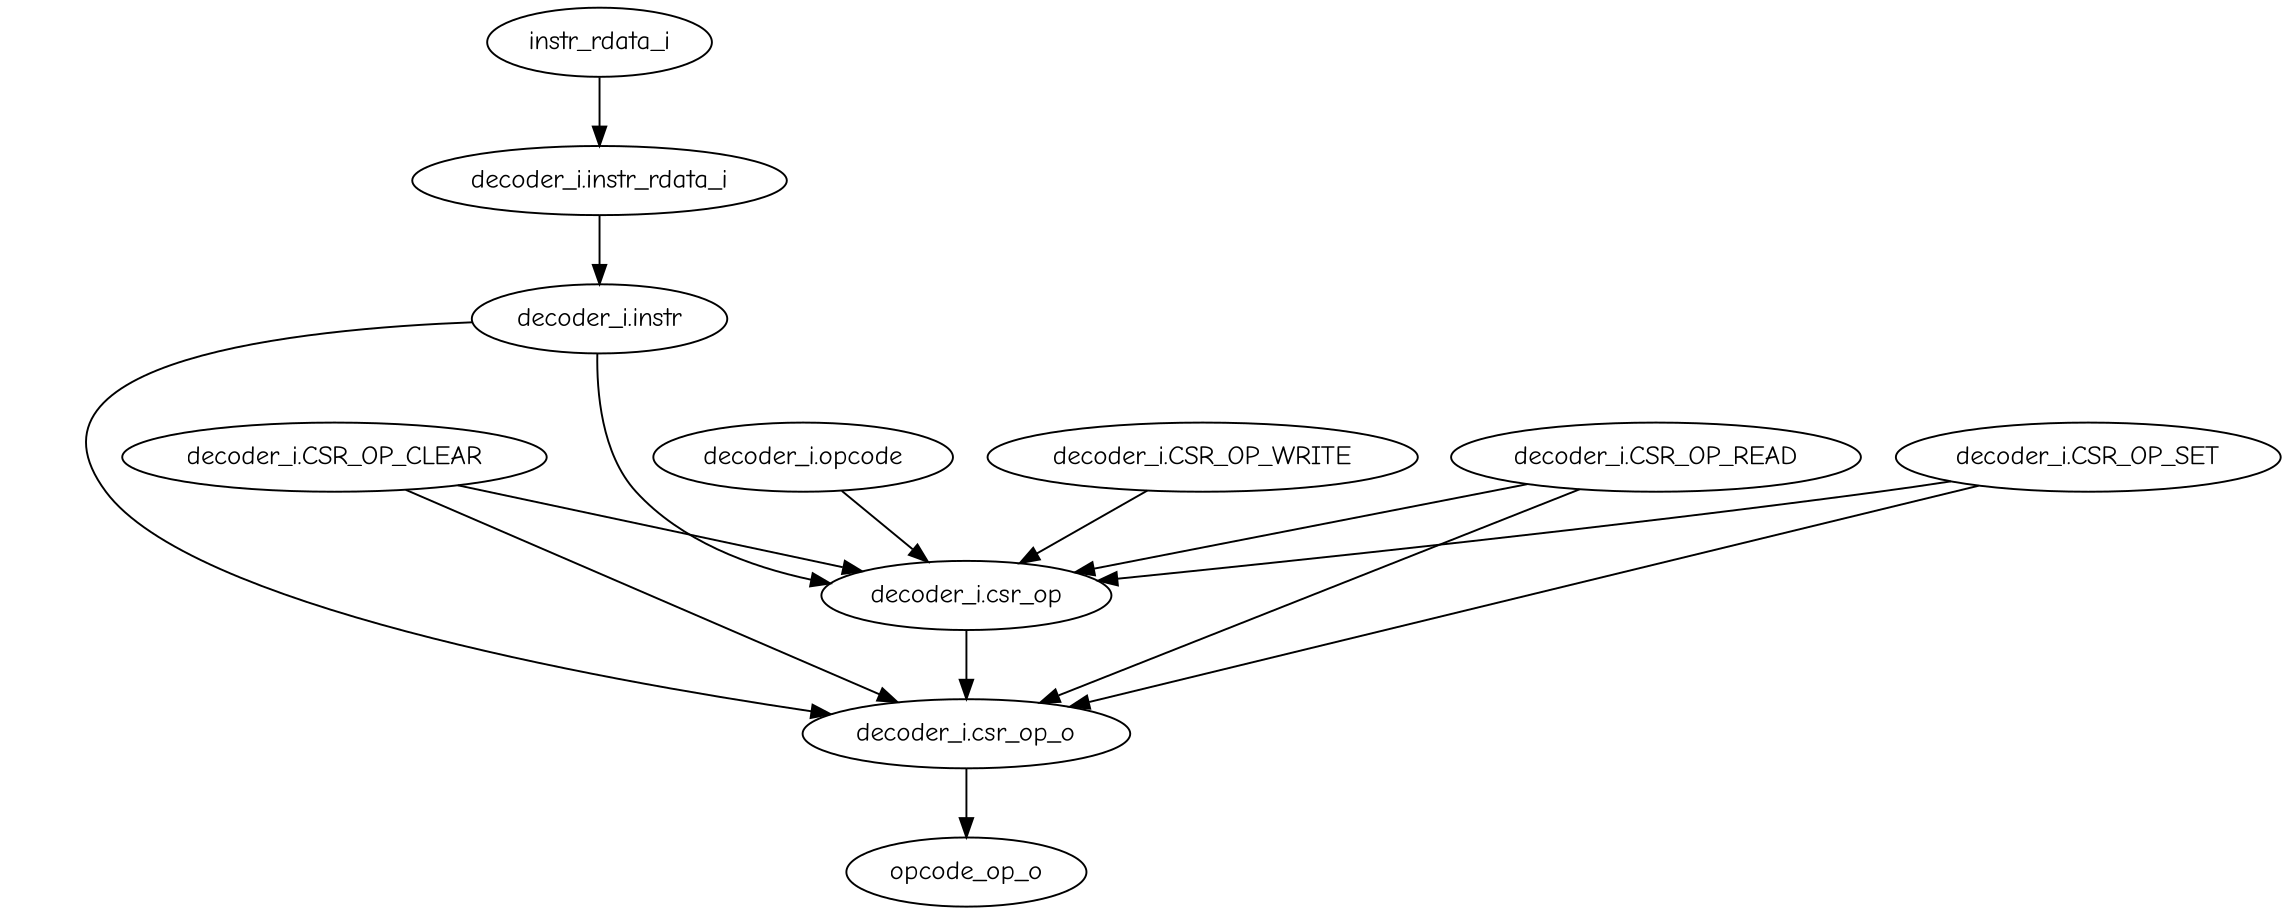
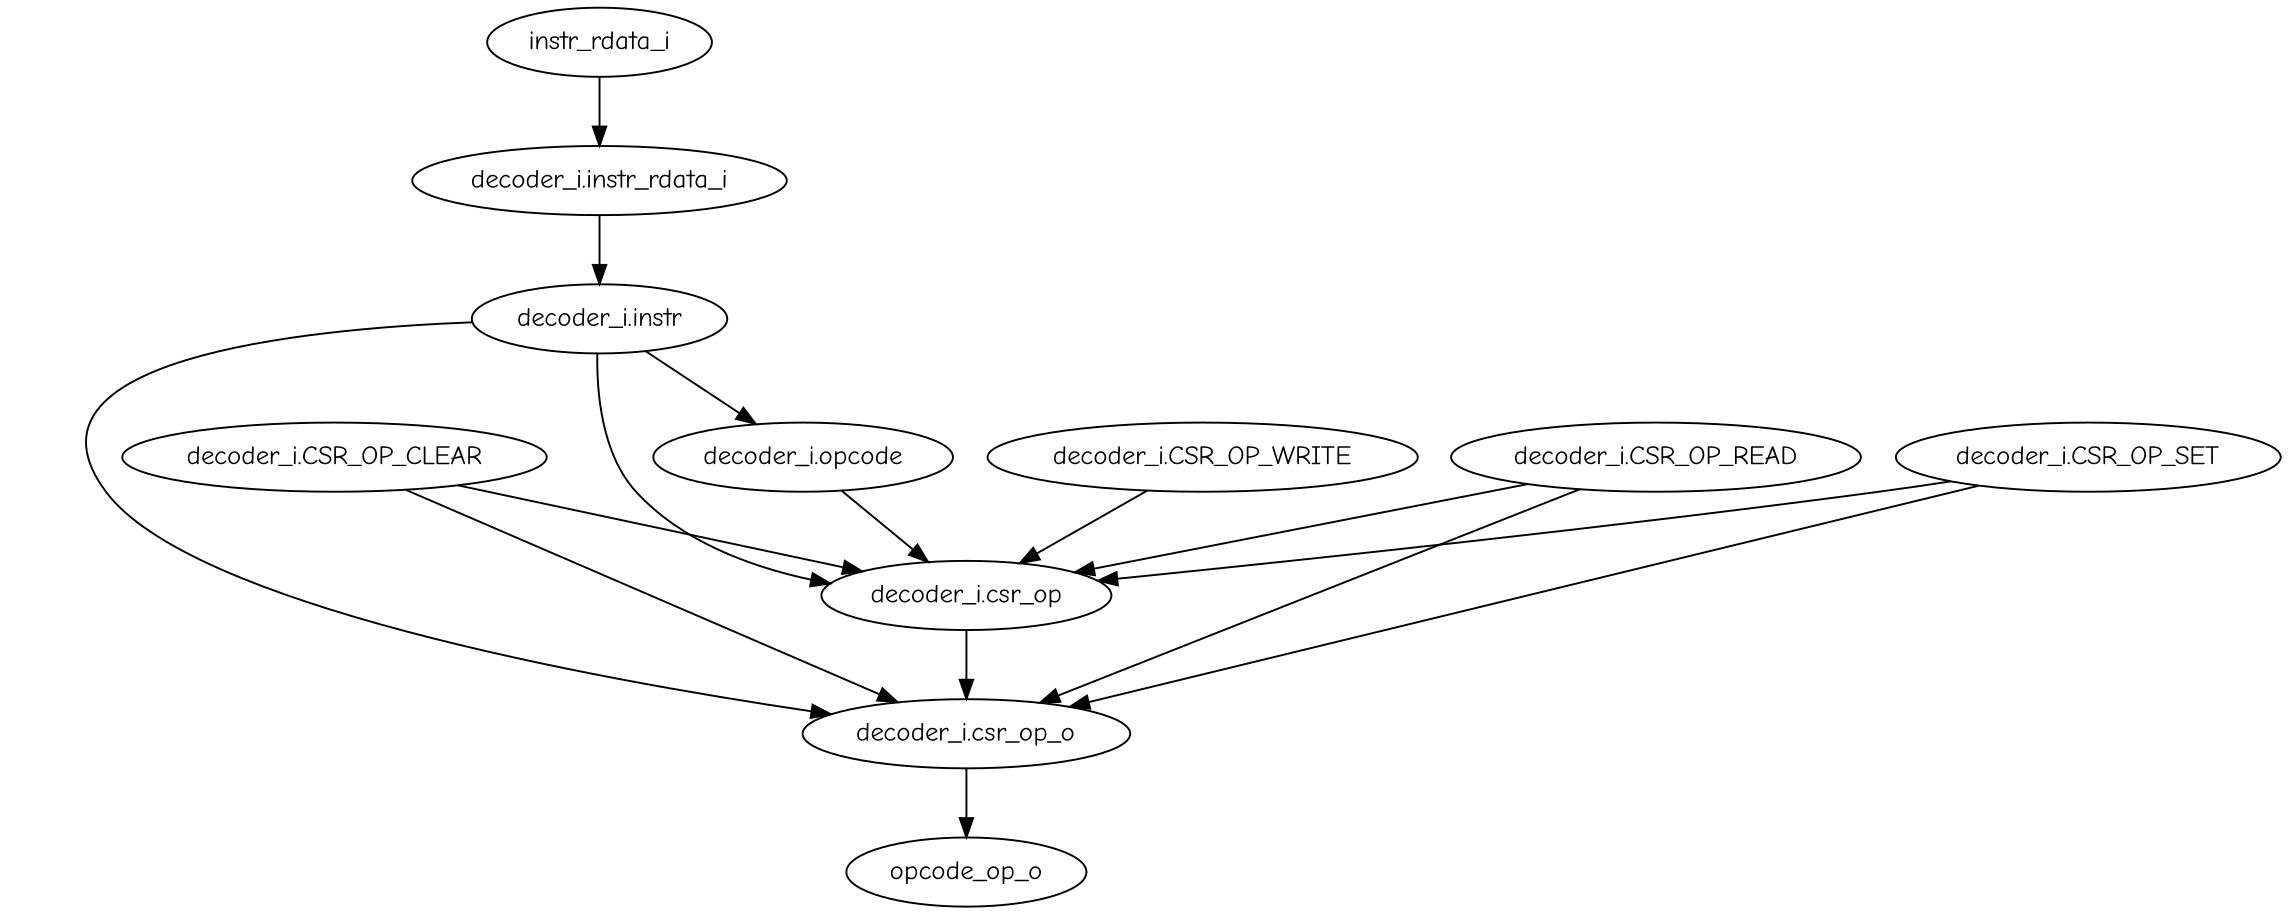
none -> (693, 382)
